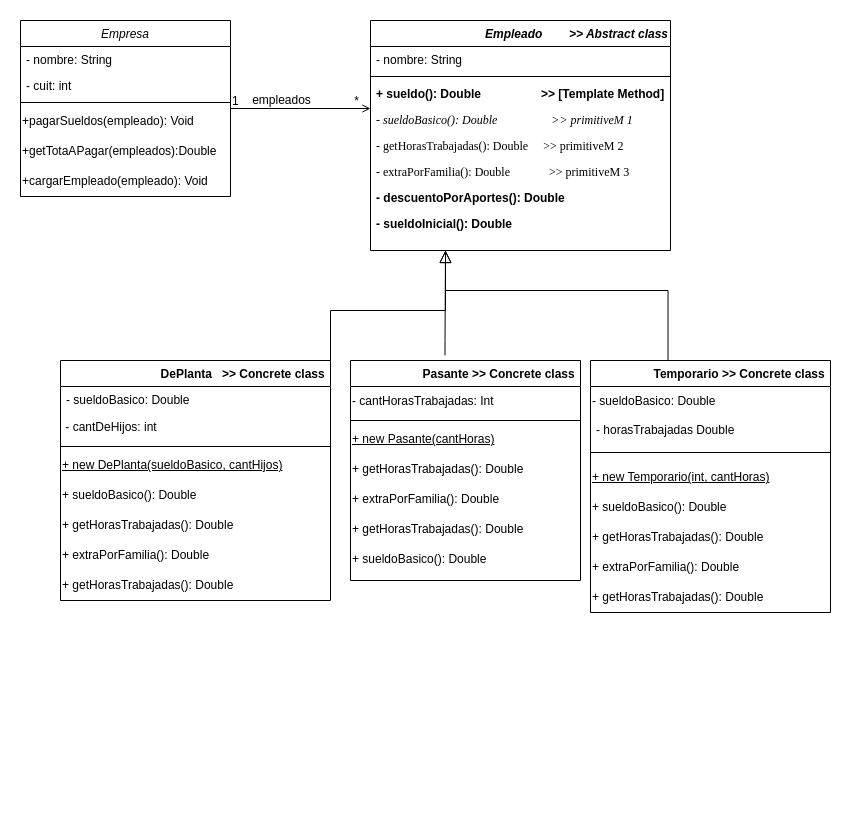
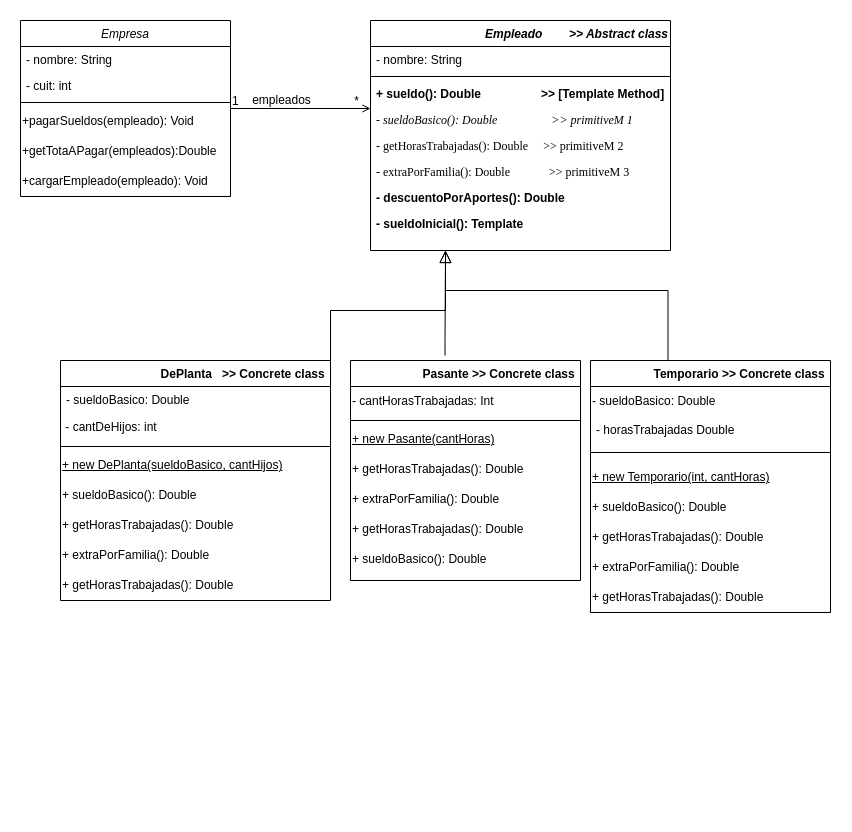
(448, 224) -> (454, 224)
